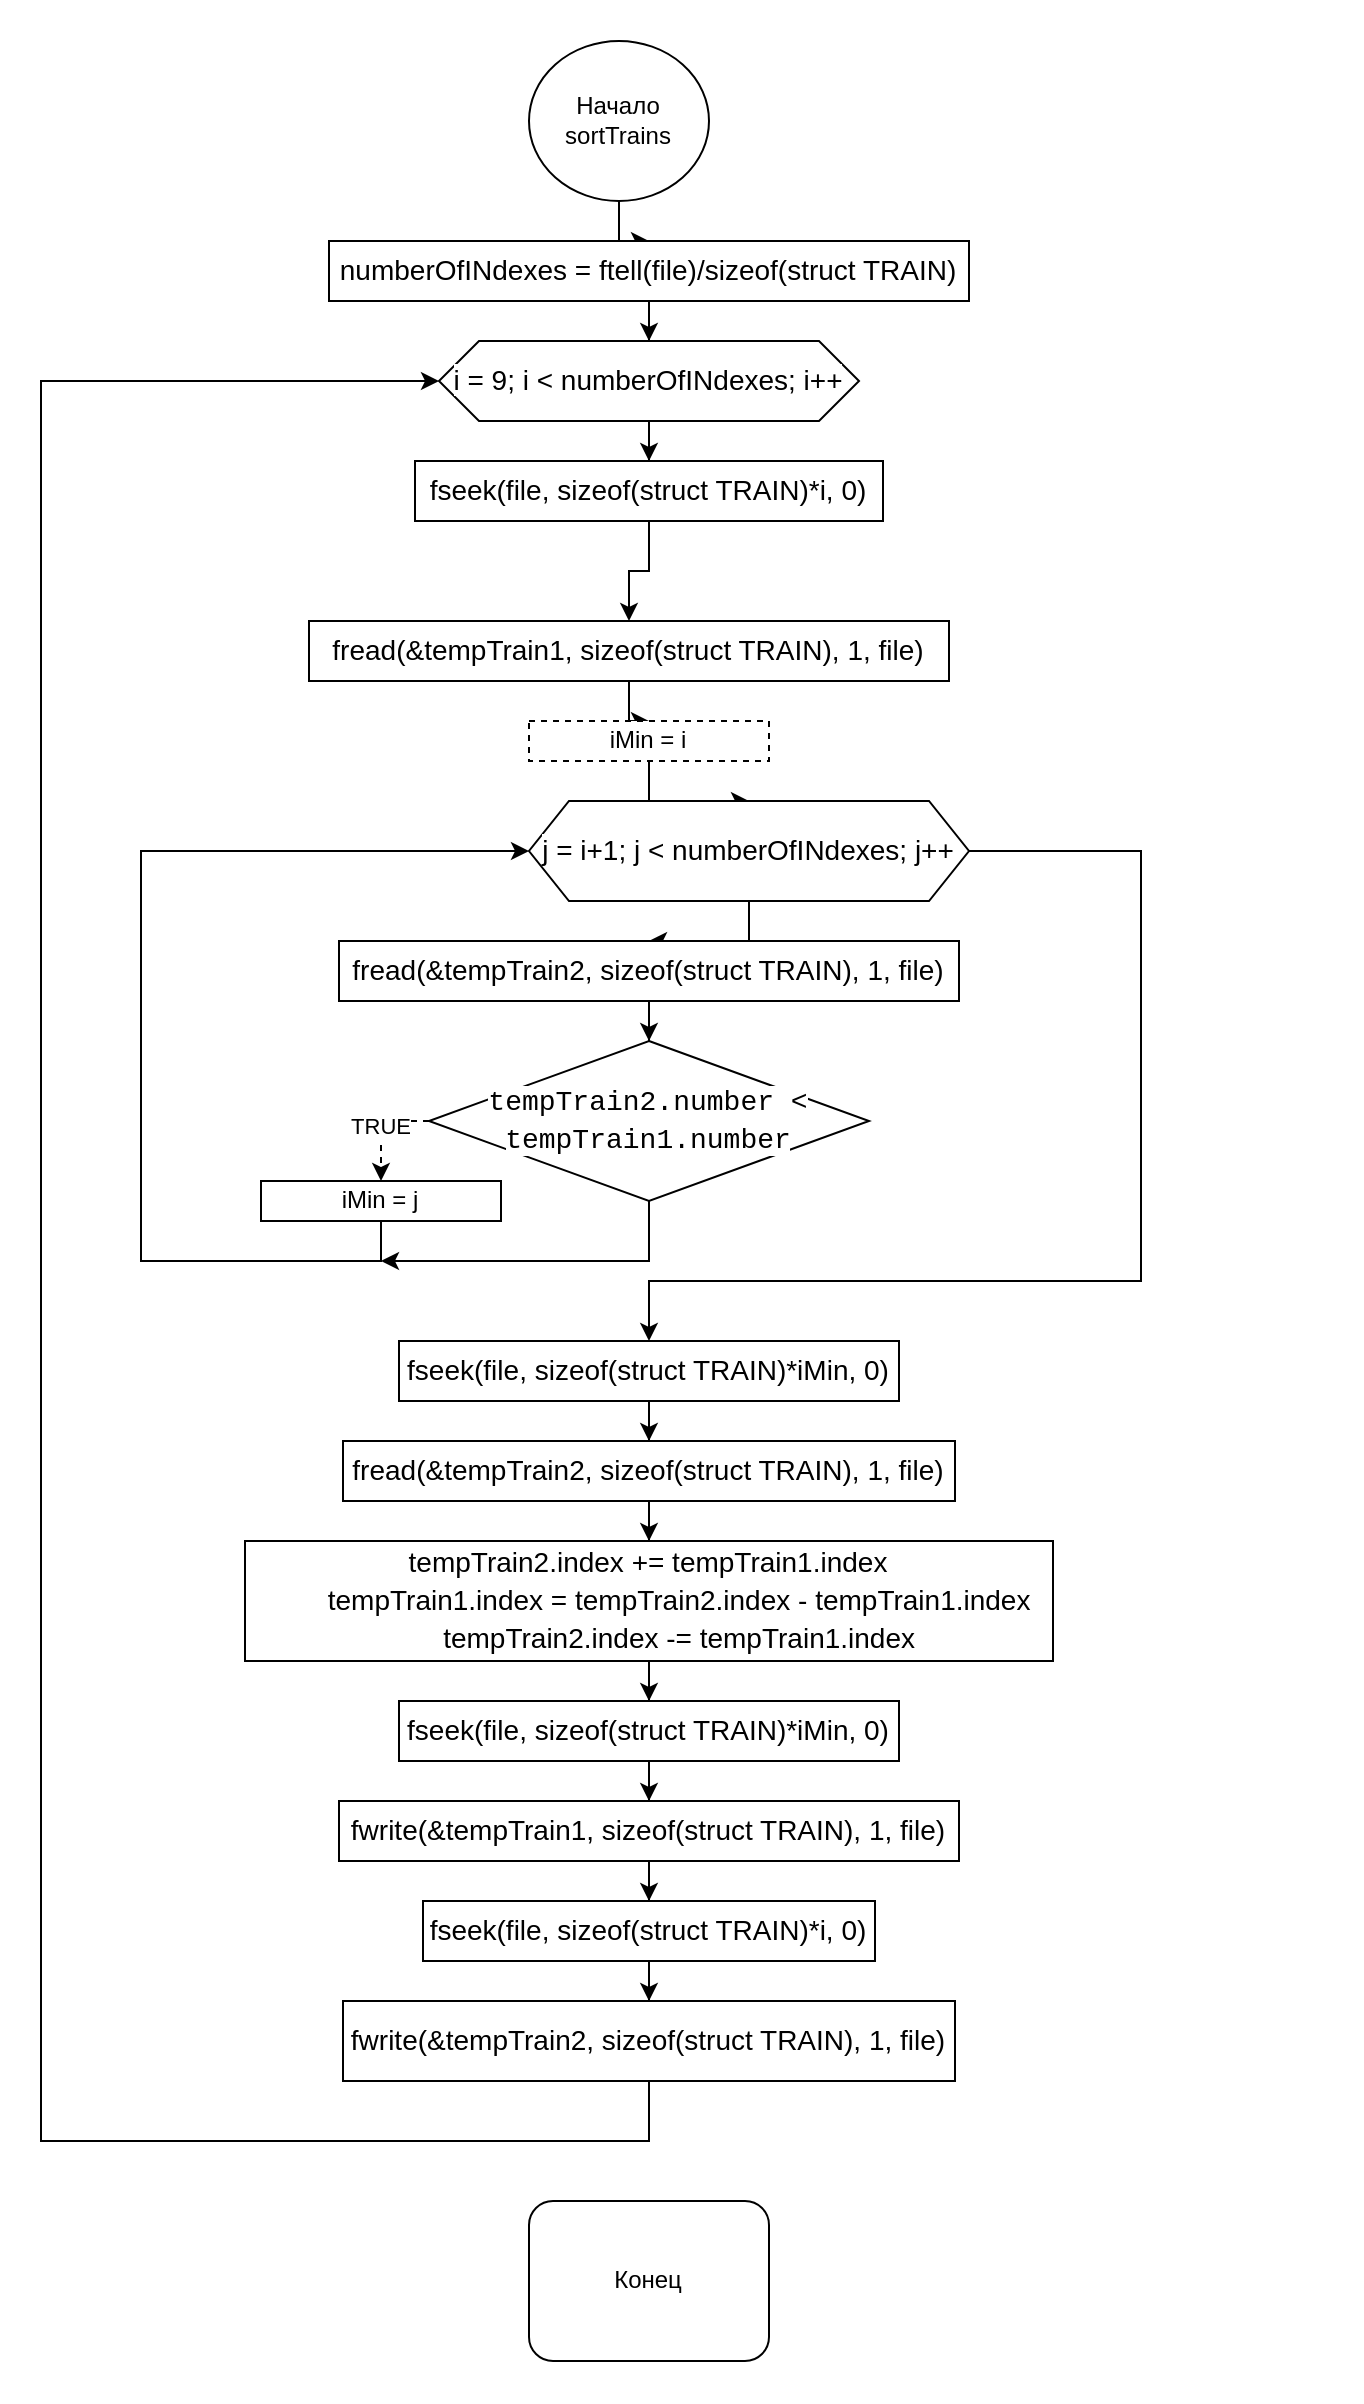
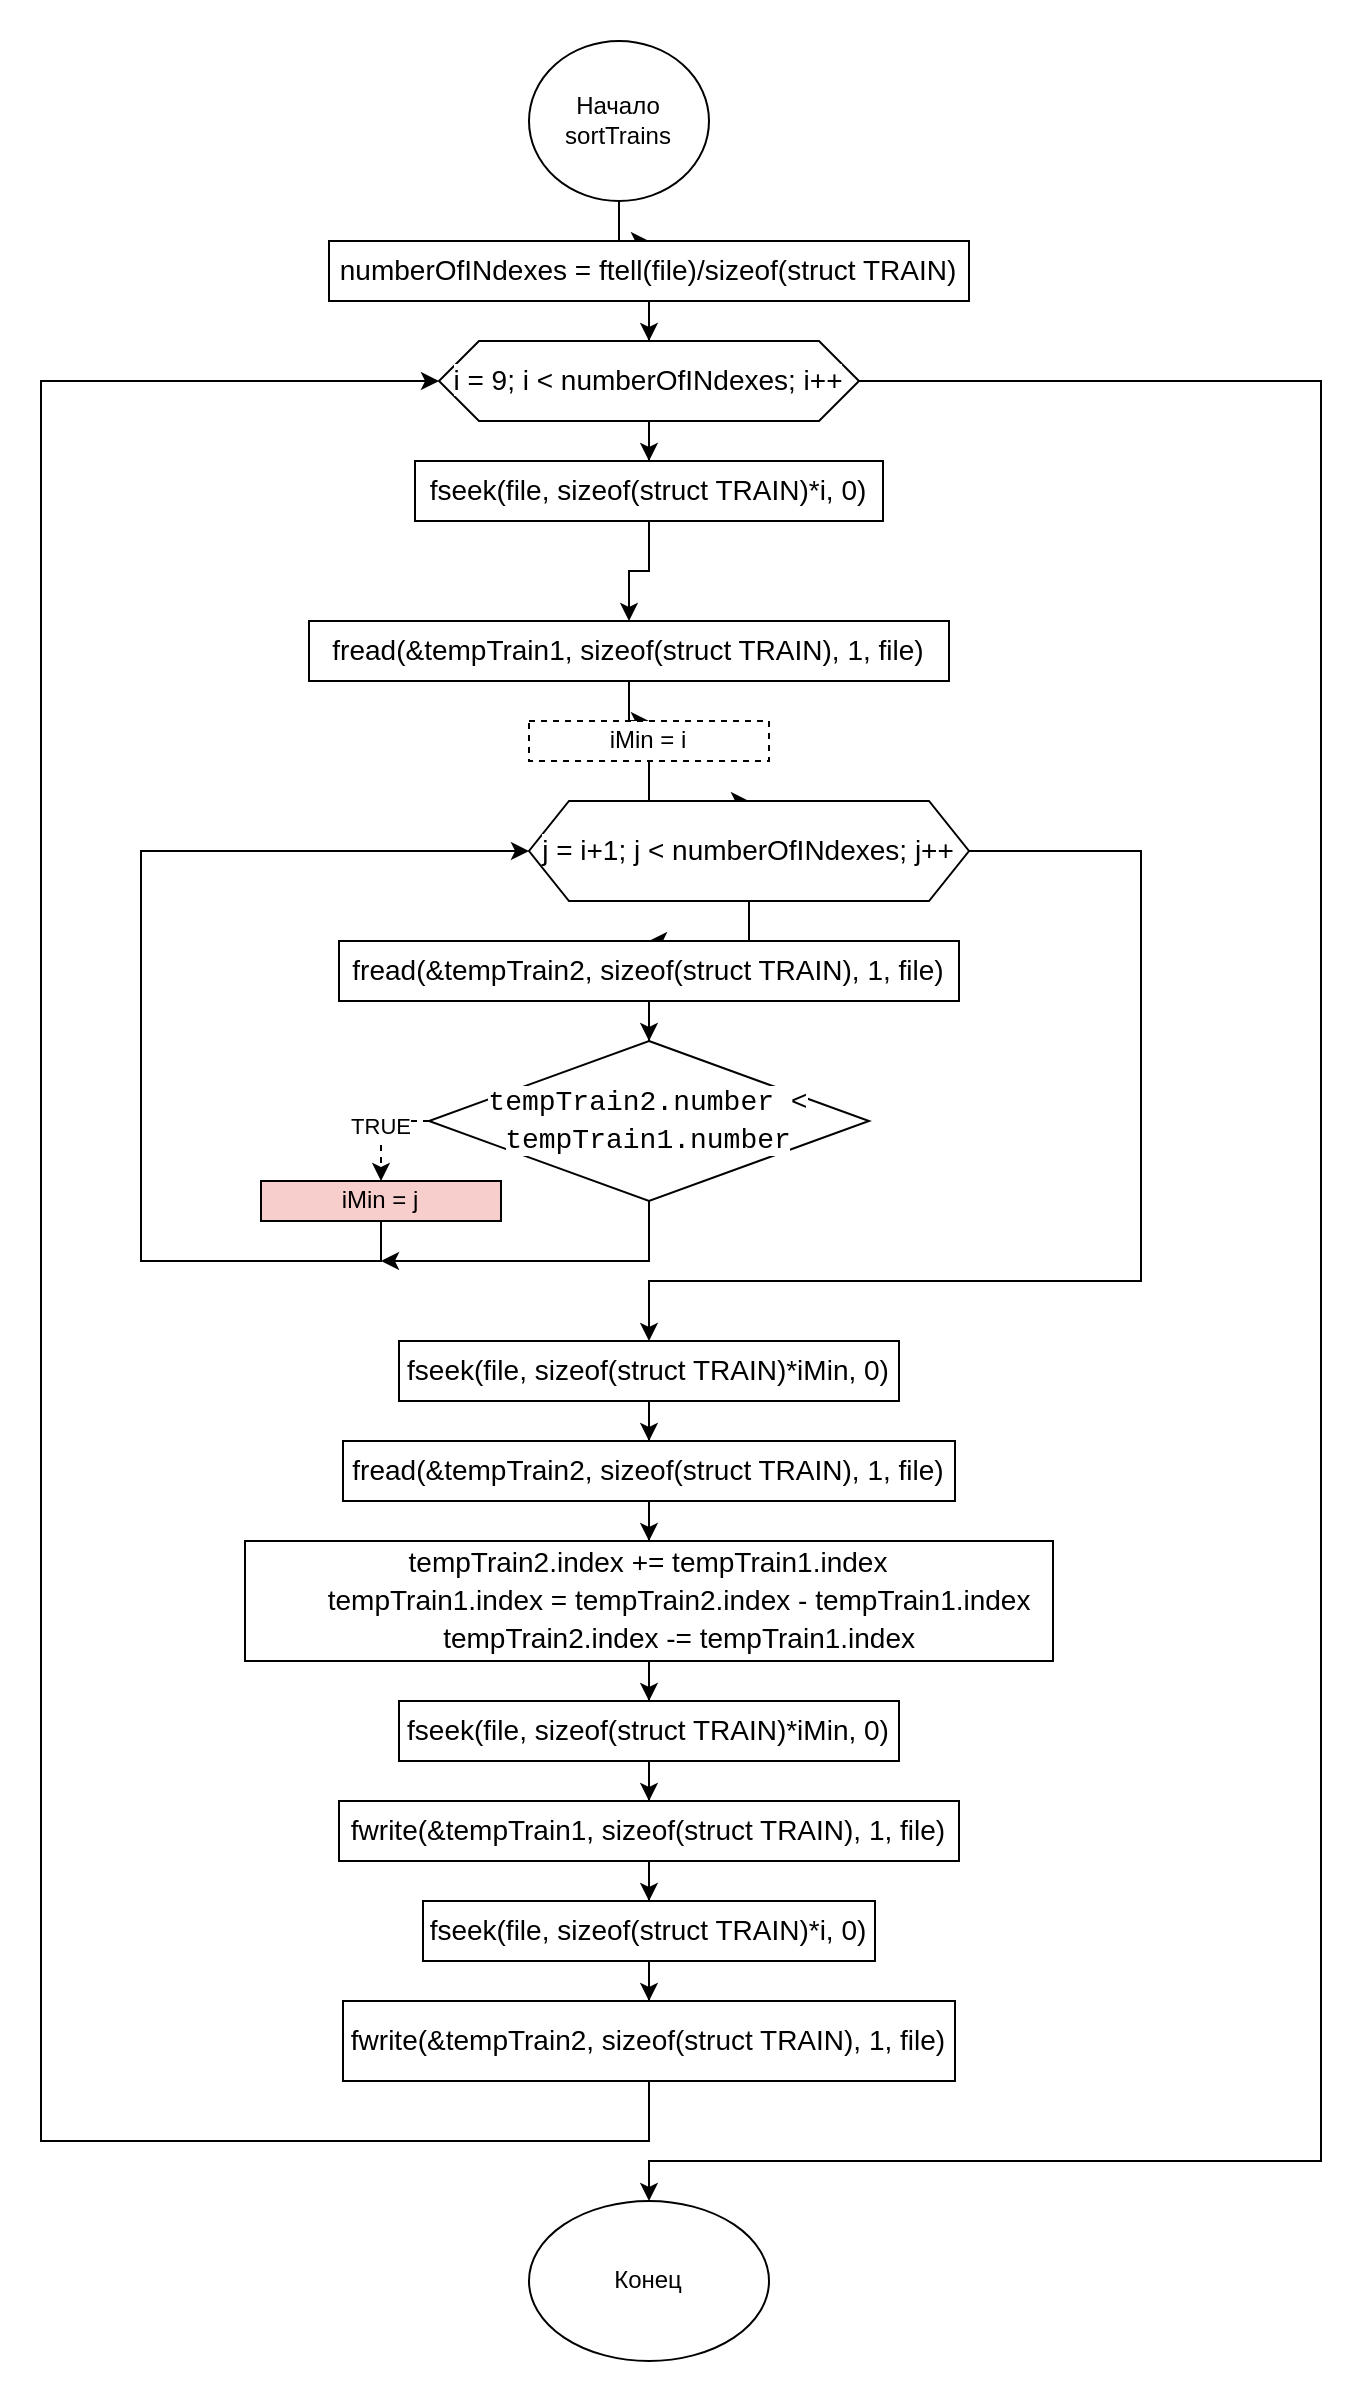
(381, 1201) -> (381, 1201)
none -> (1321, 1389)
(649, 2281) -> (649, 2281)
